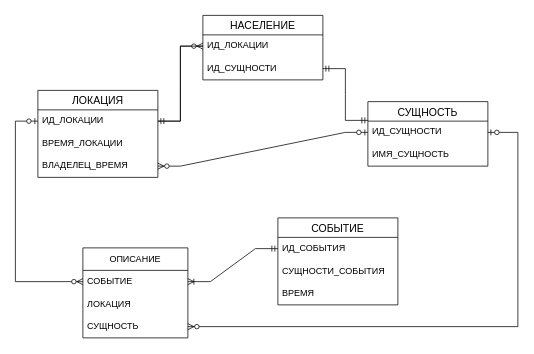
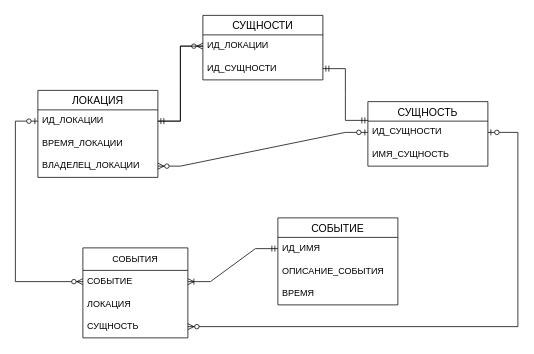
(263, 26) -> (263, 26)
(77, 165) -> (82, 165)
(307, 248) -> (297, 248)
(135, 259) -> (135, 259)
(323, 271) -> (323, 271)
